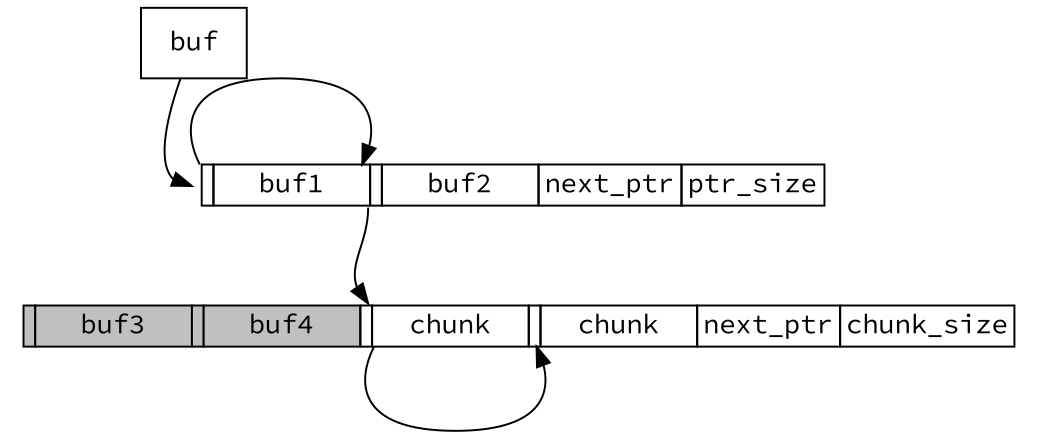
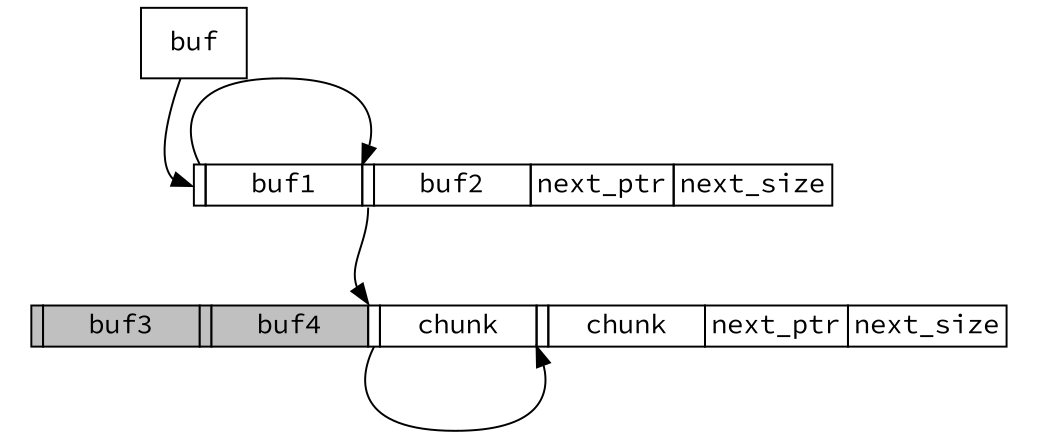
(753, 184) -> (753, 184)
(927, 325) -> (927, 325)
